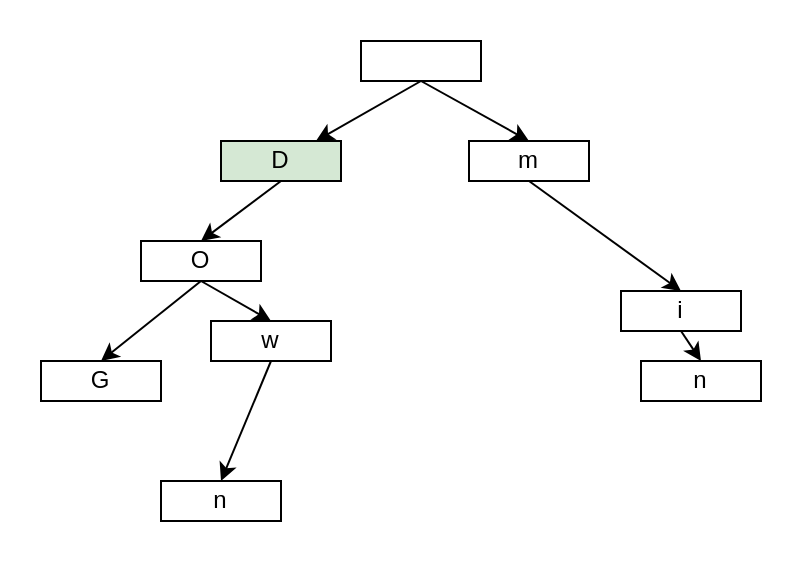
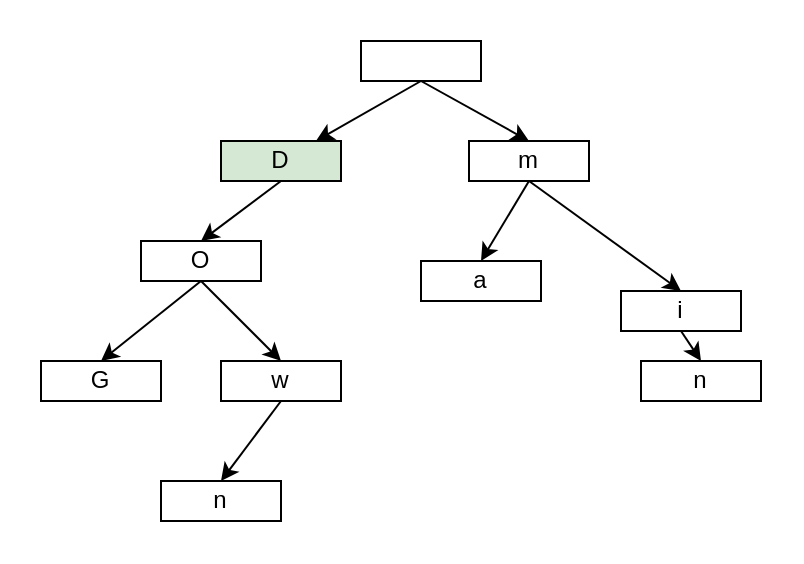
none -> (508, 216)
none -> (481, 281)
(271, 341) -> (281, 381)
